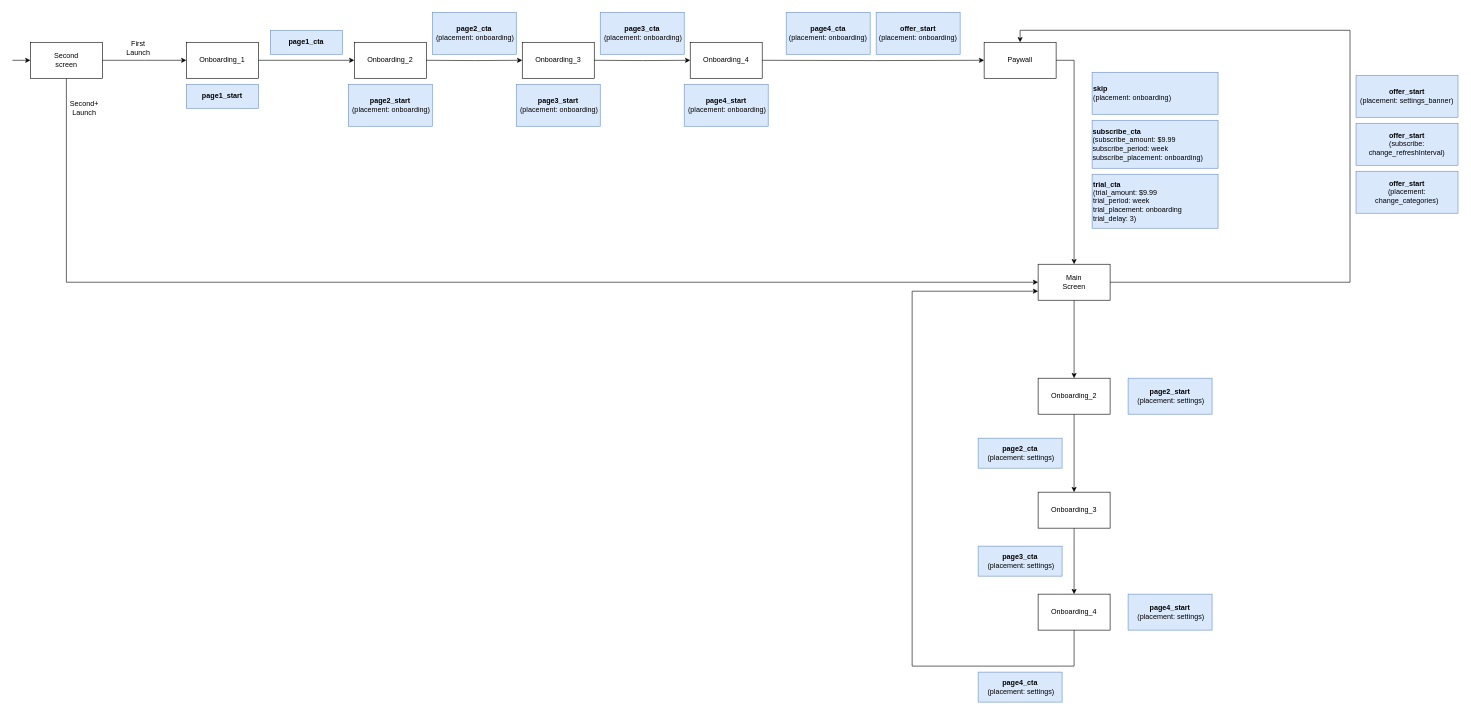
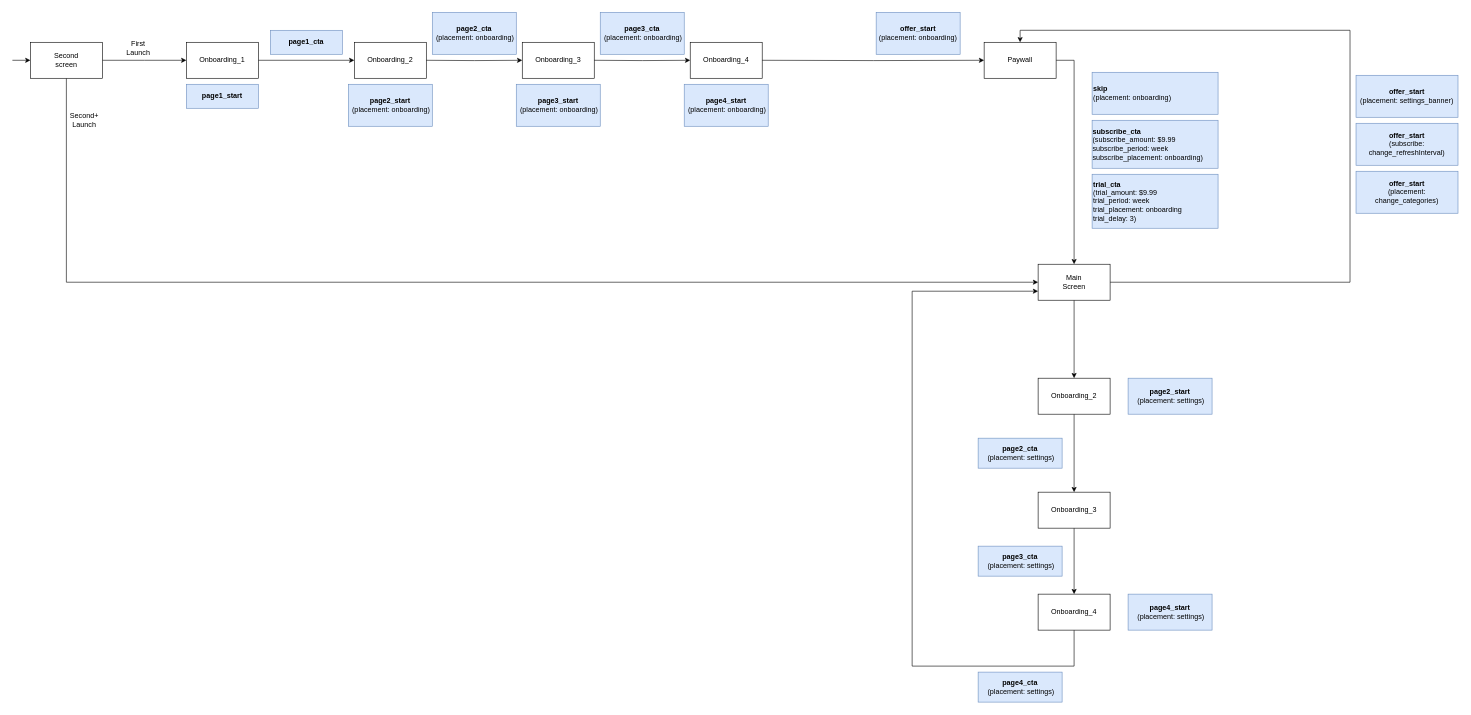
(828, 33) -> none
(84, 108) -> (84, 120)
